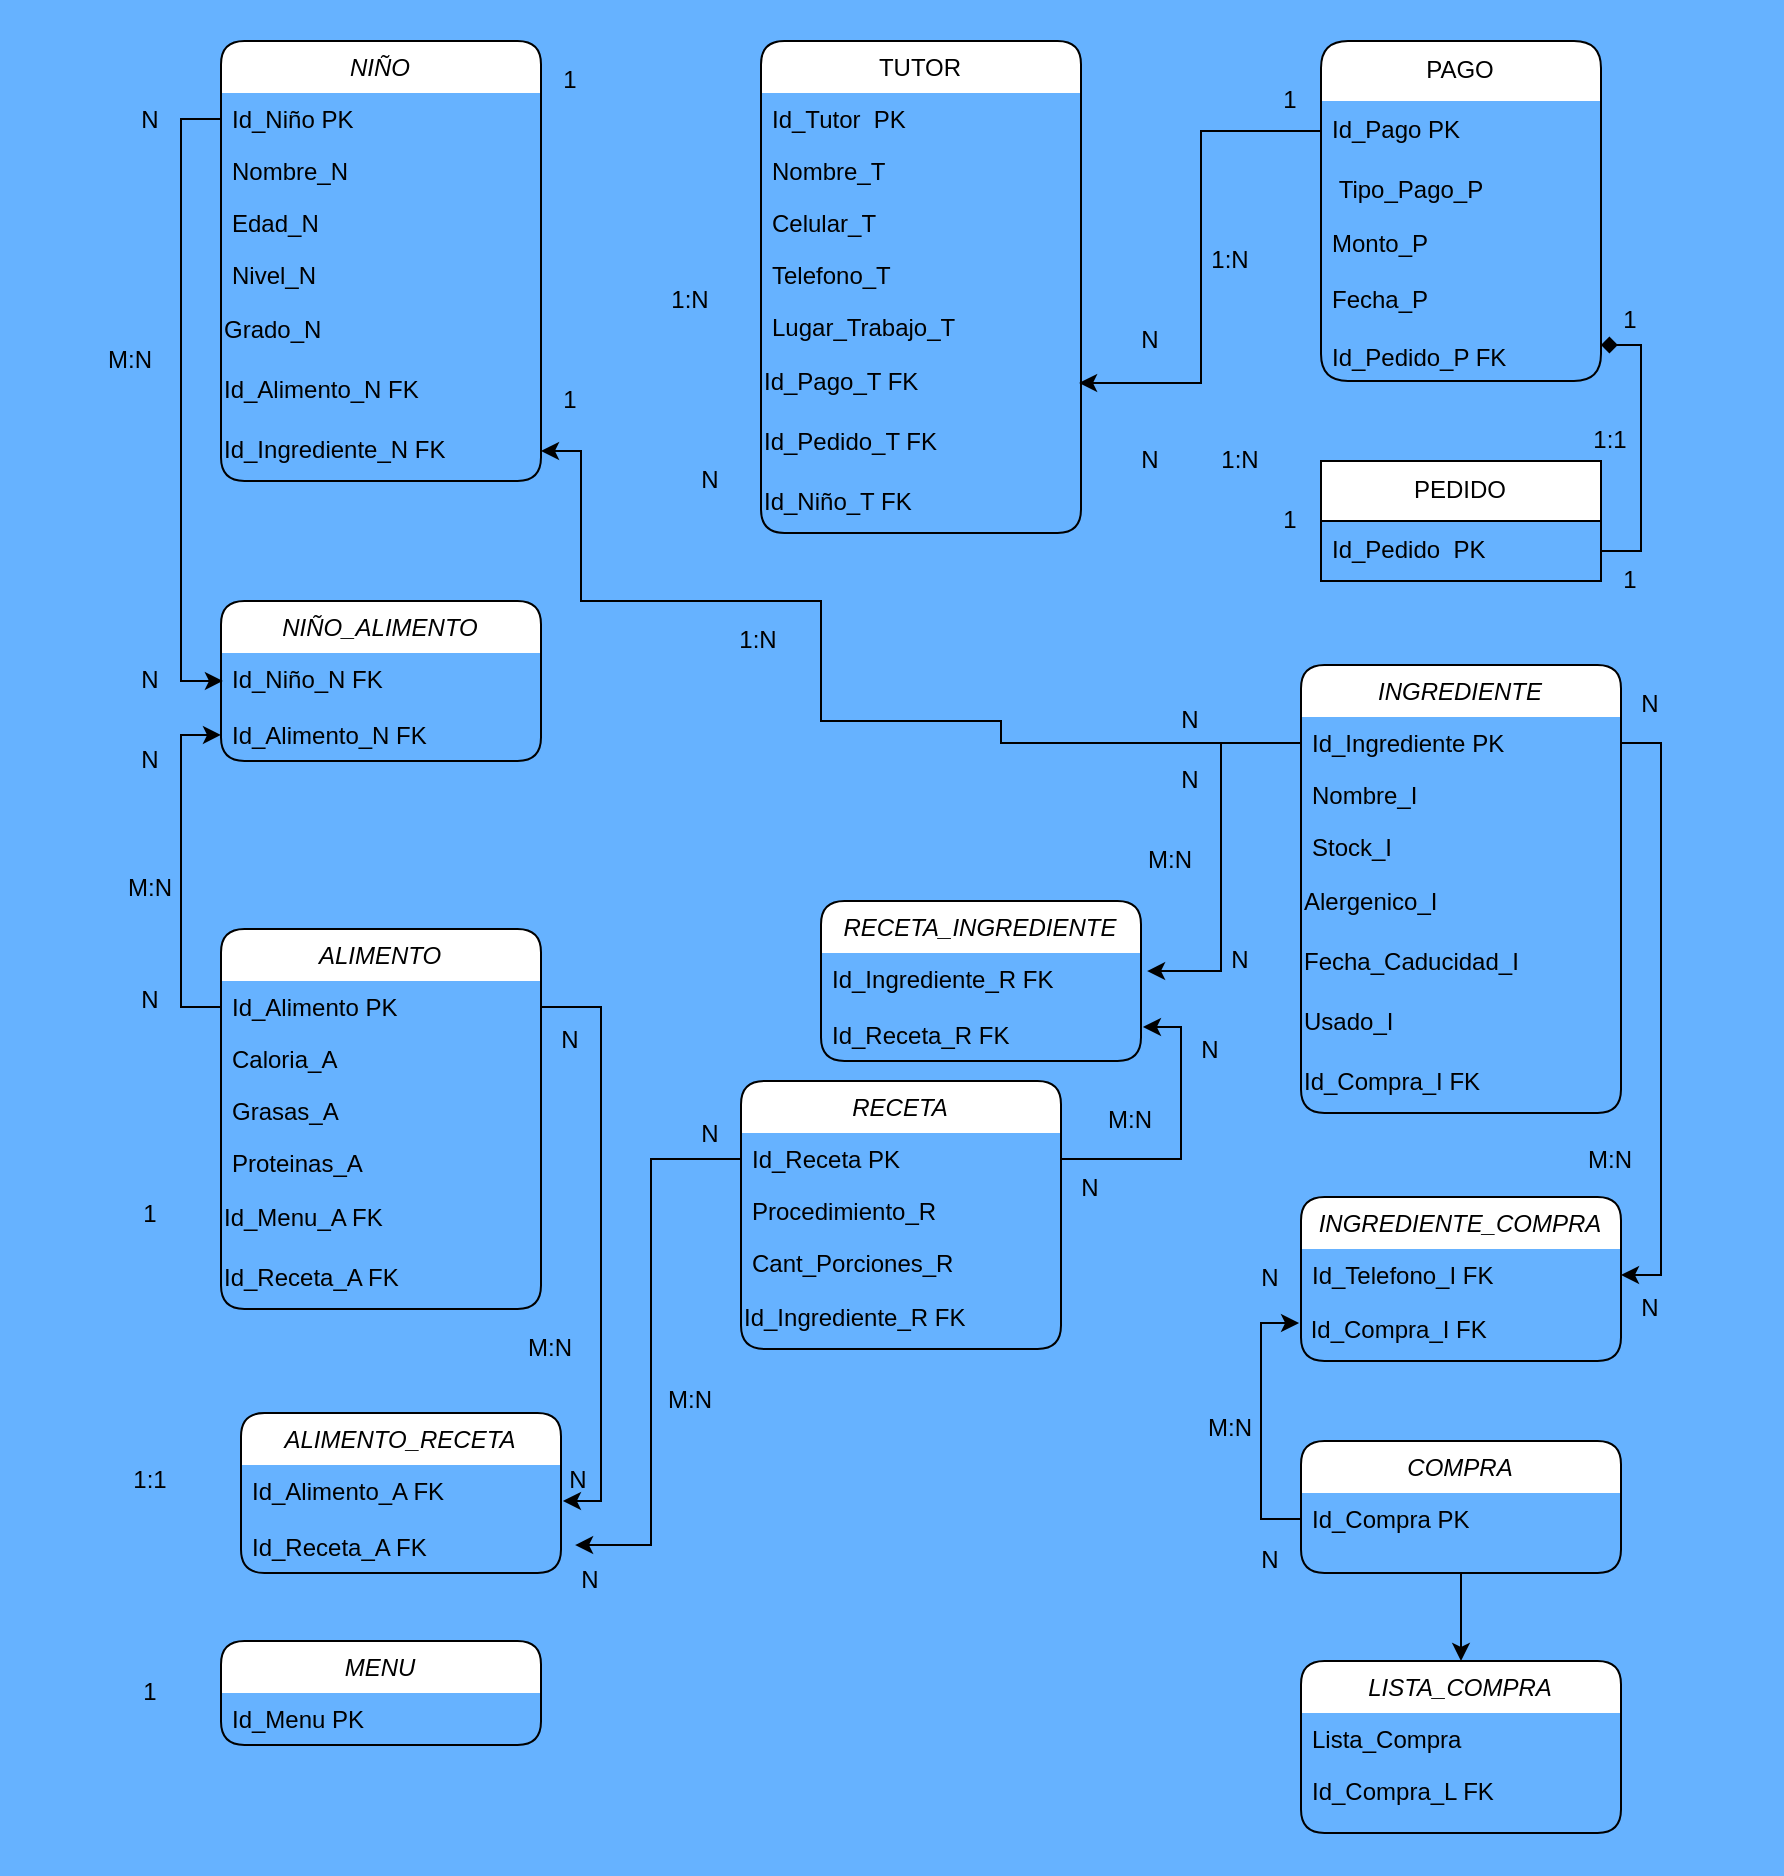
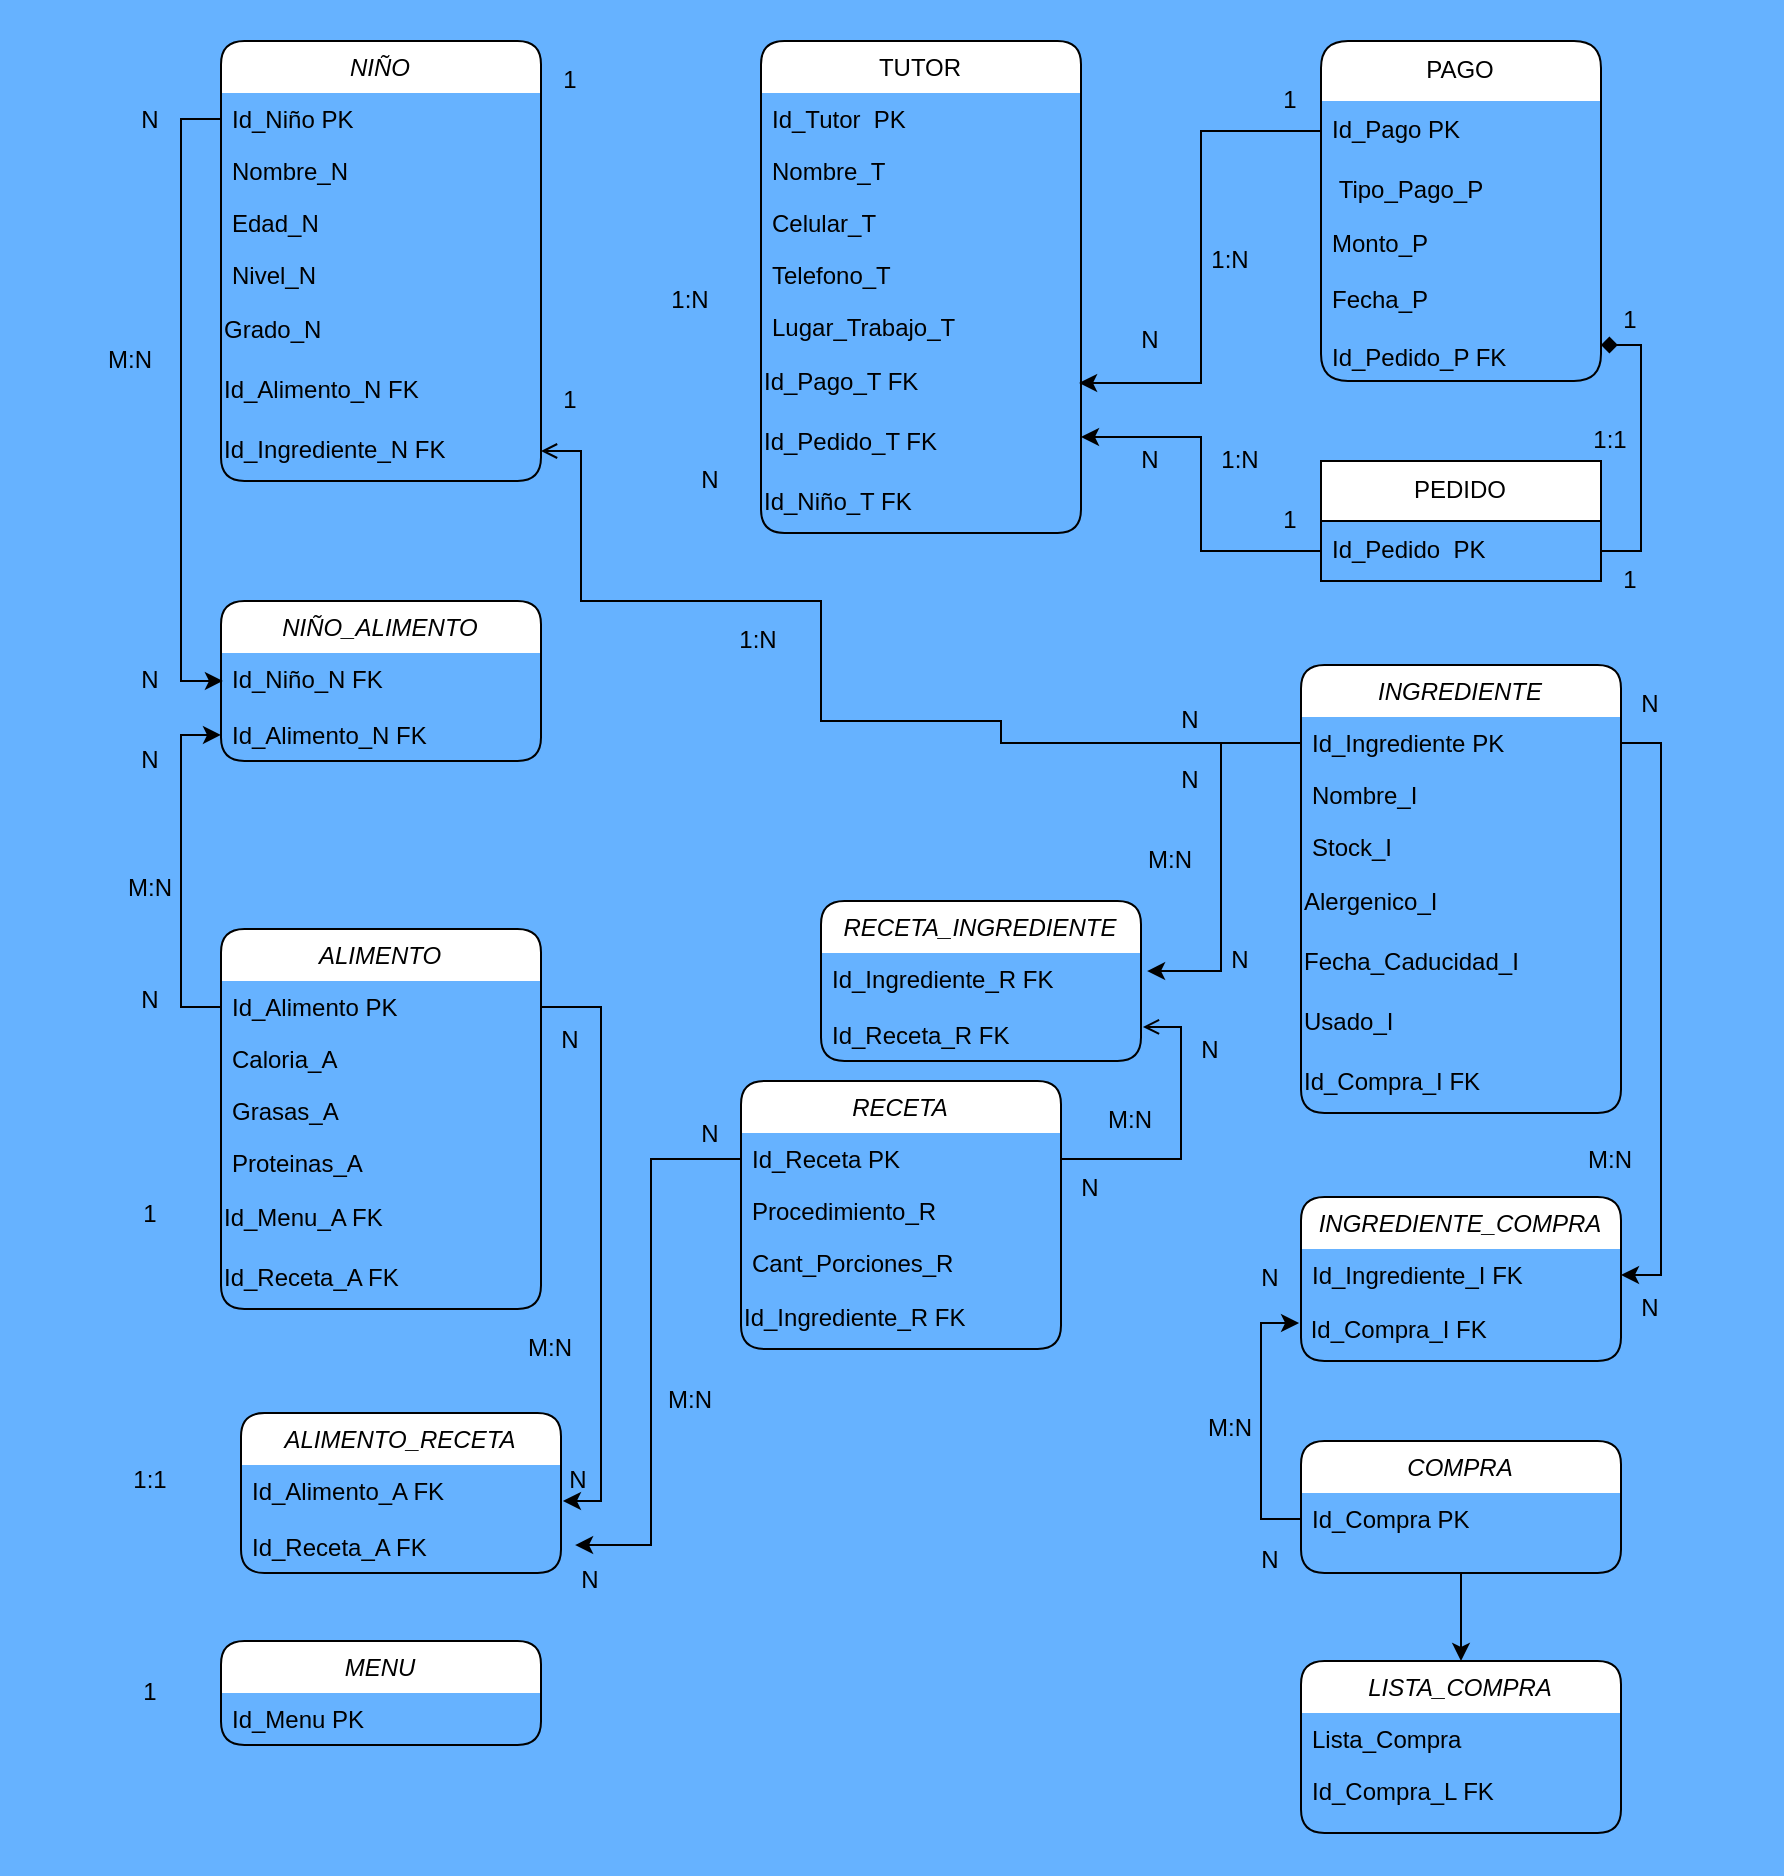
(556, 451) -> (553, 451)
none -> (1201, 499)
(1158, 1027) -> (1154, 1027)
(1413, 1276) -> (1433, 1276)
